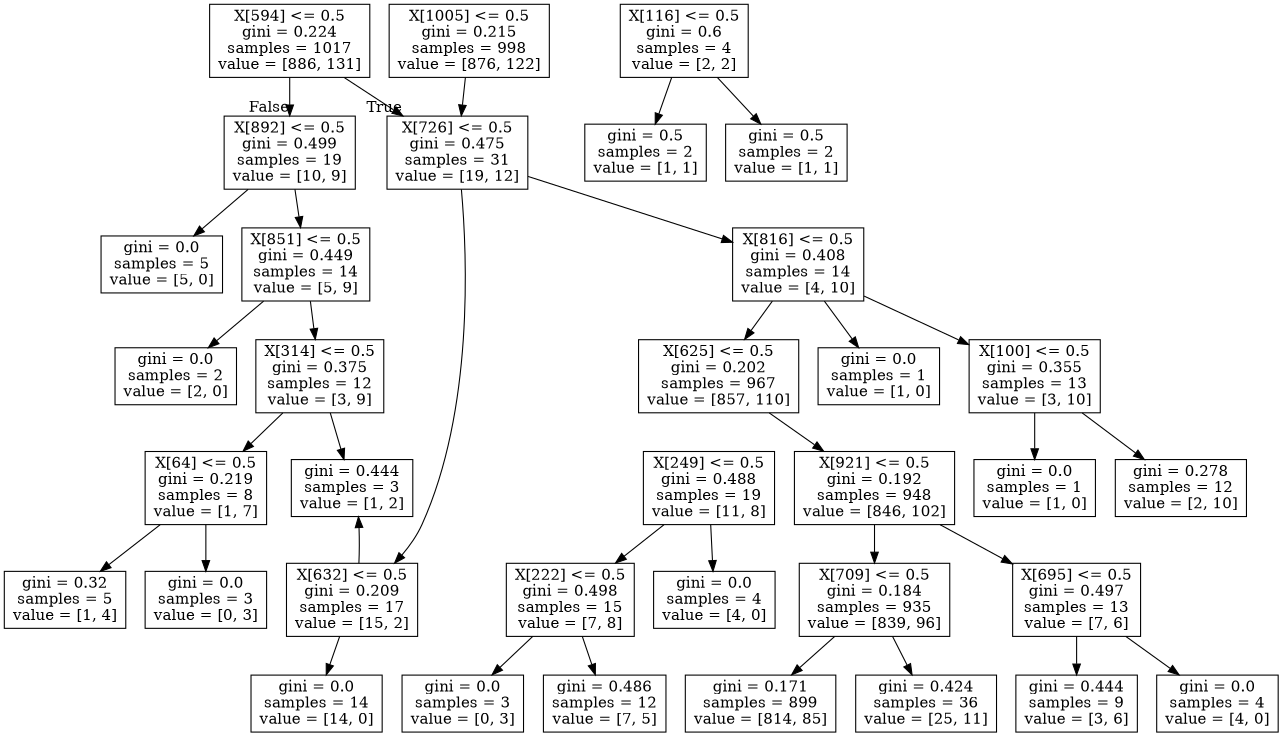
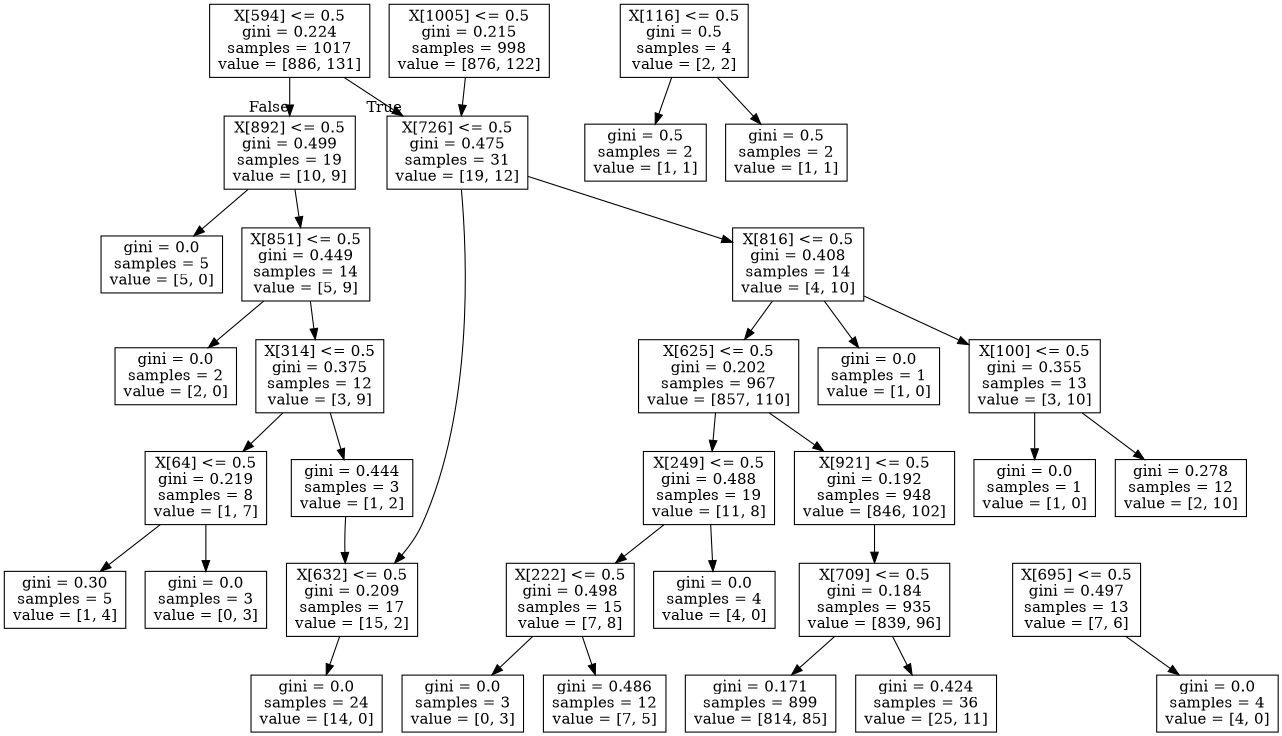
(684, 41) -> (684, 41)
none -> (714, 427)
(971, 542) -> none
(359, 546) -> (345, 535)
(65, 600) -> (65, 600)
(317, 704) -> (317, 704)
(1077, 704) -> none
